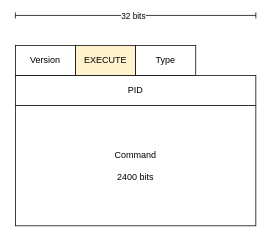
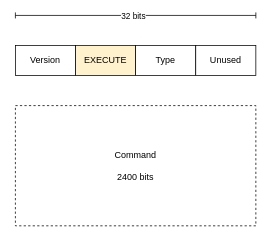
none -> (225, 60)
(135, 90) -> none
(135, 165) -> (135, 165)
